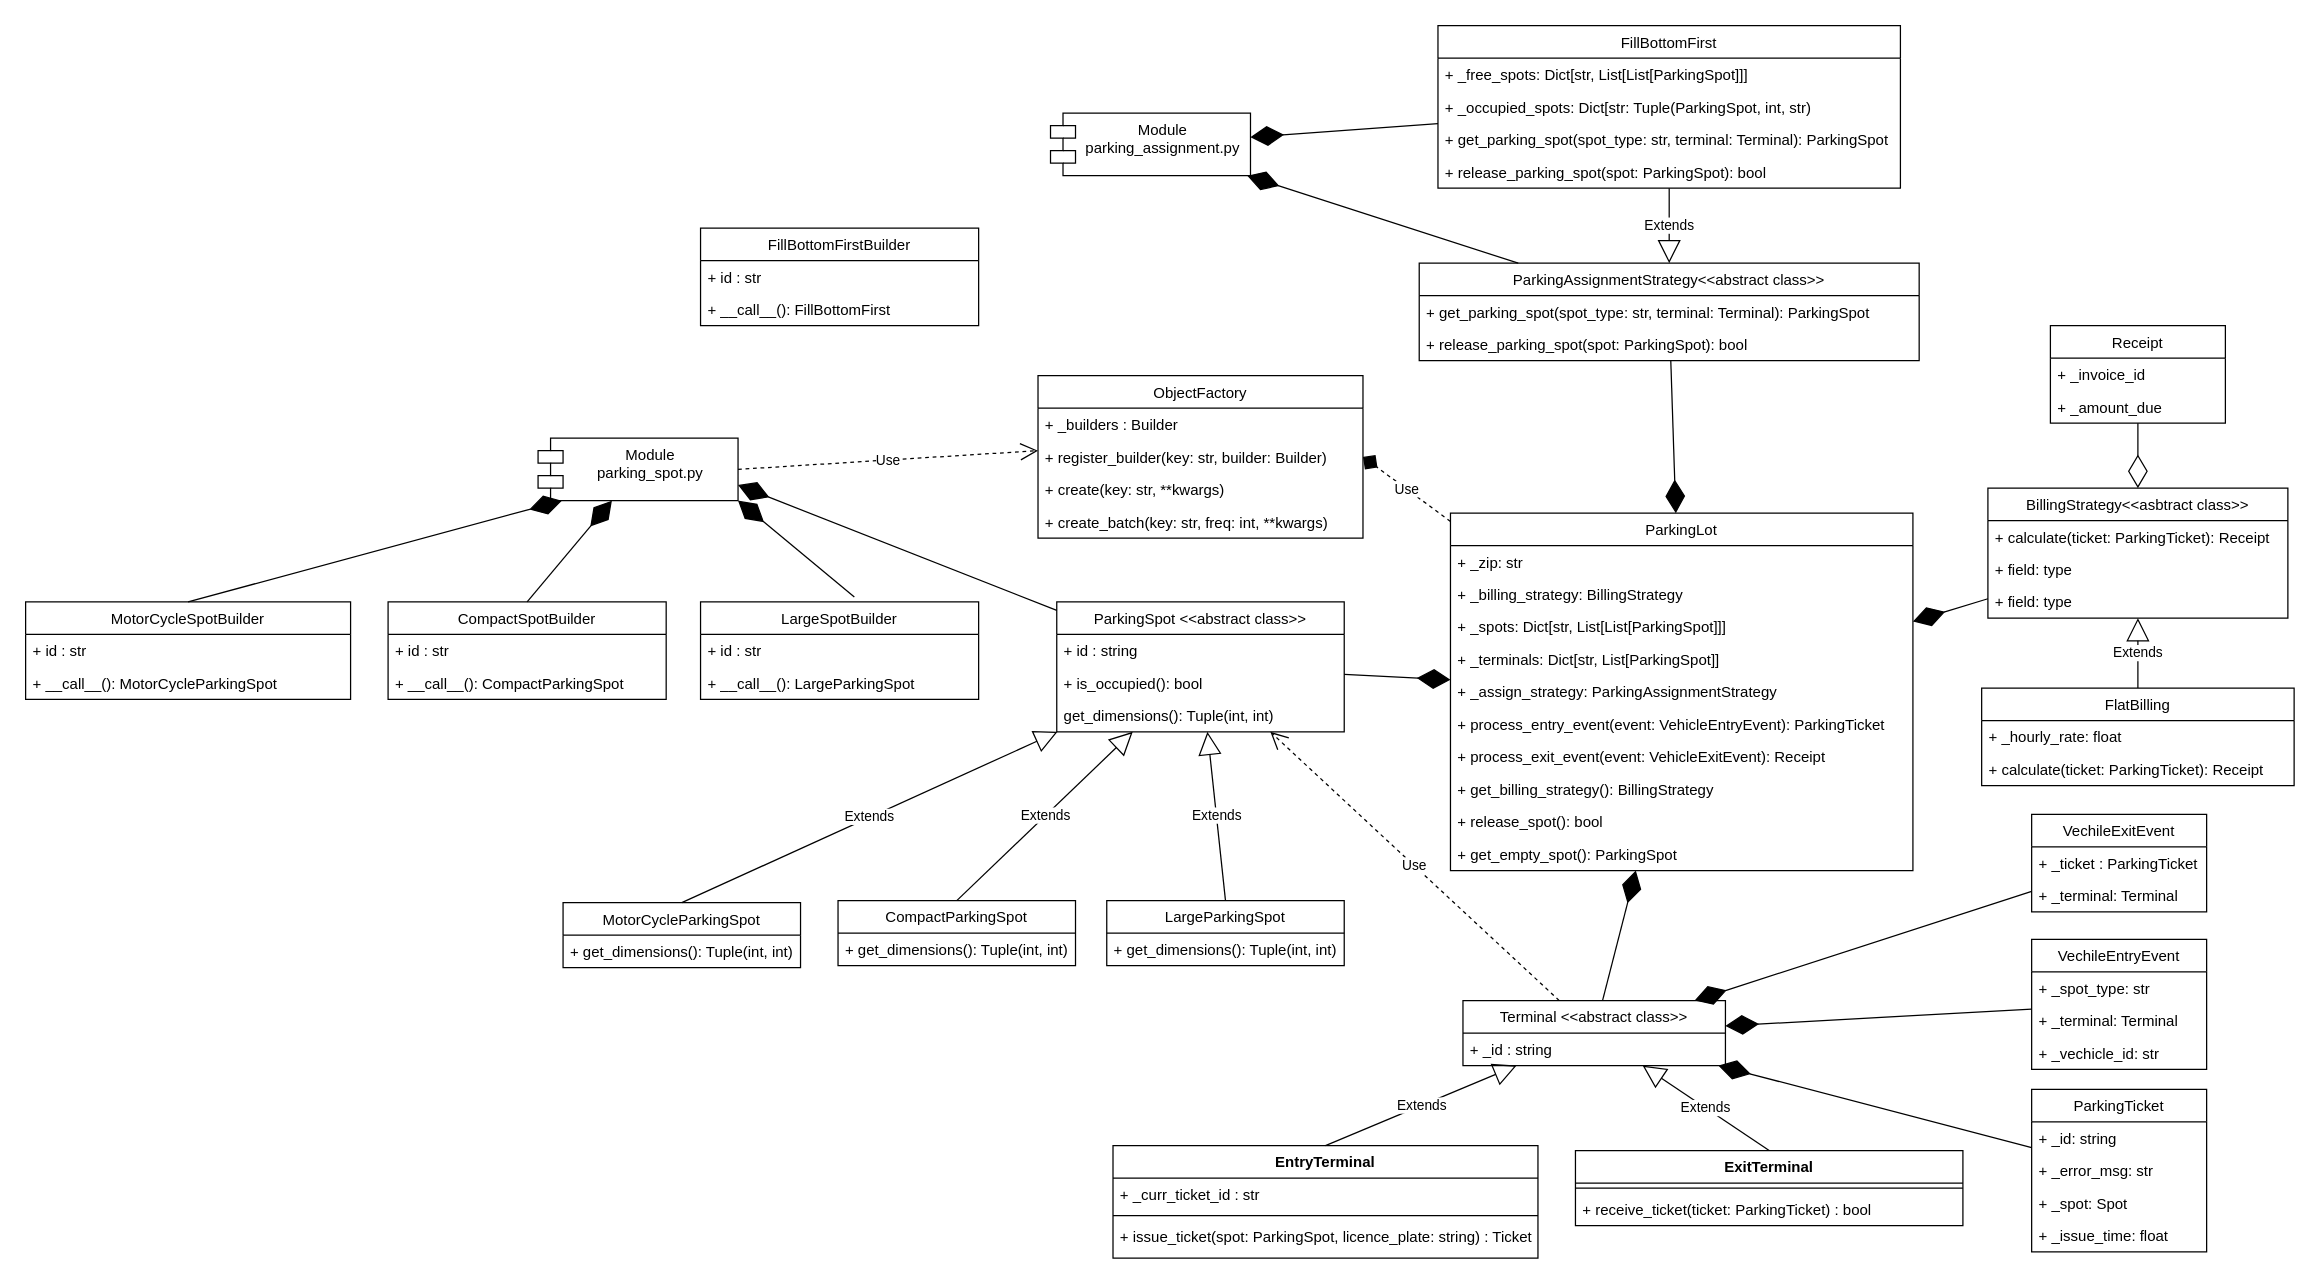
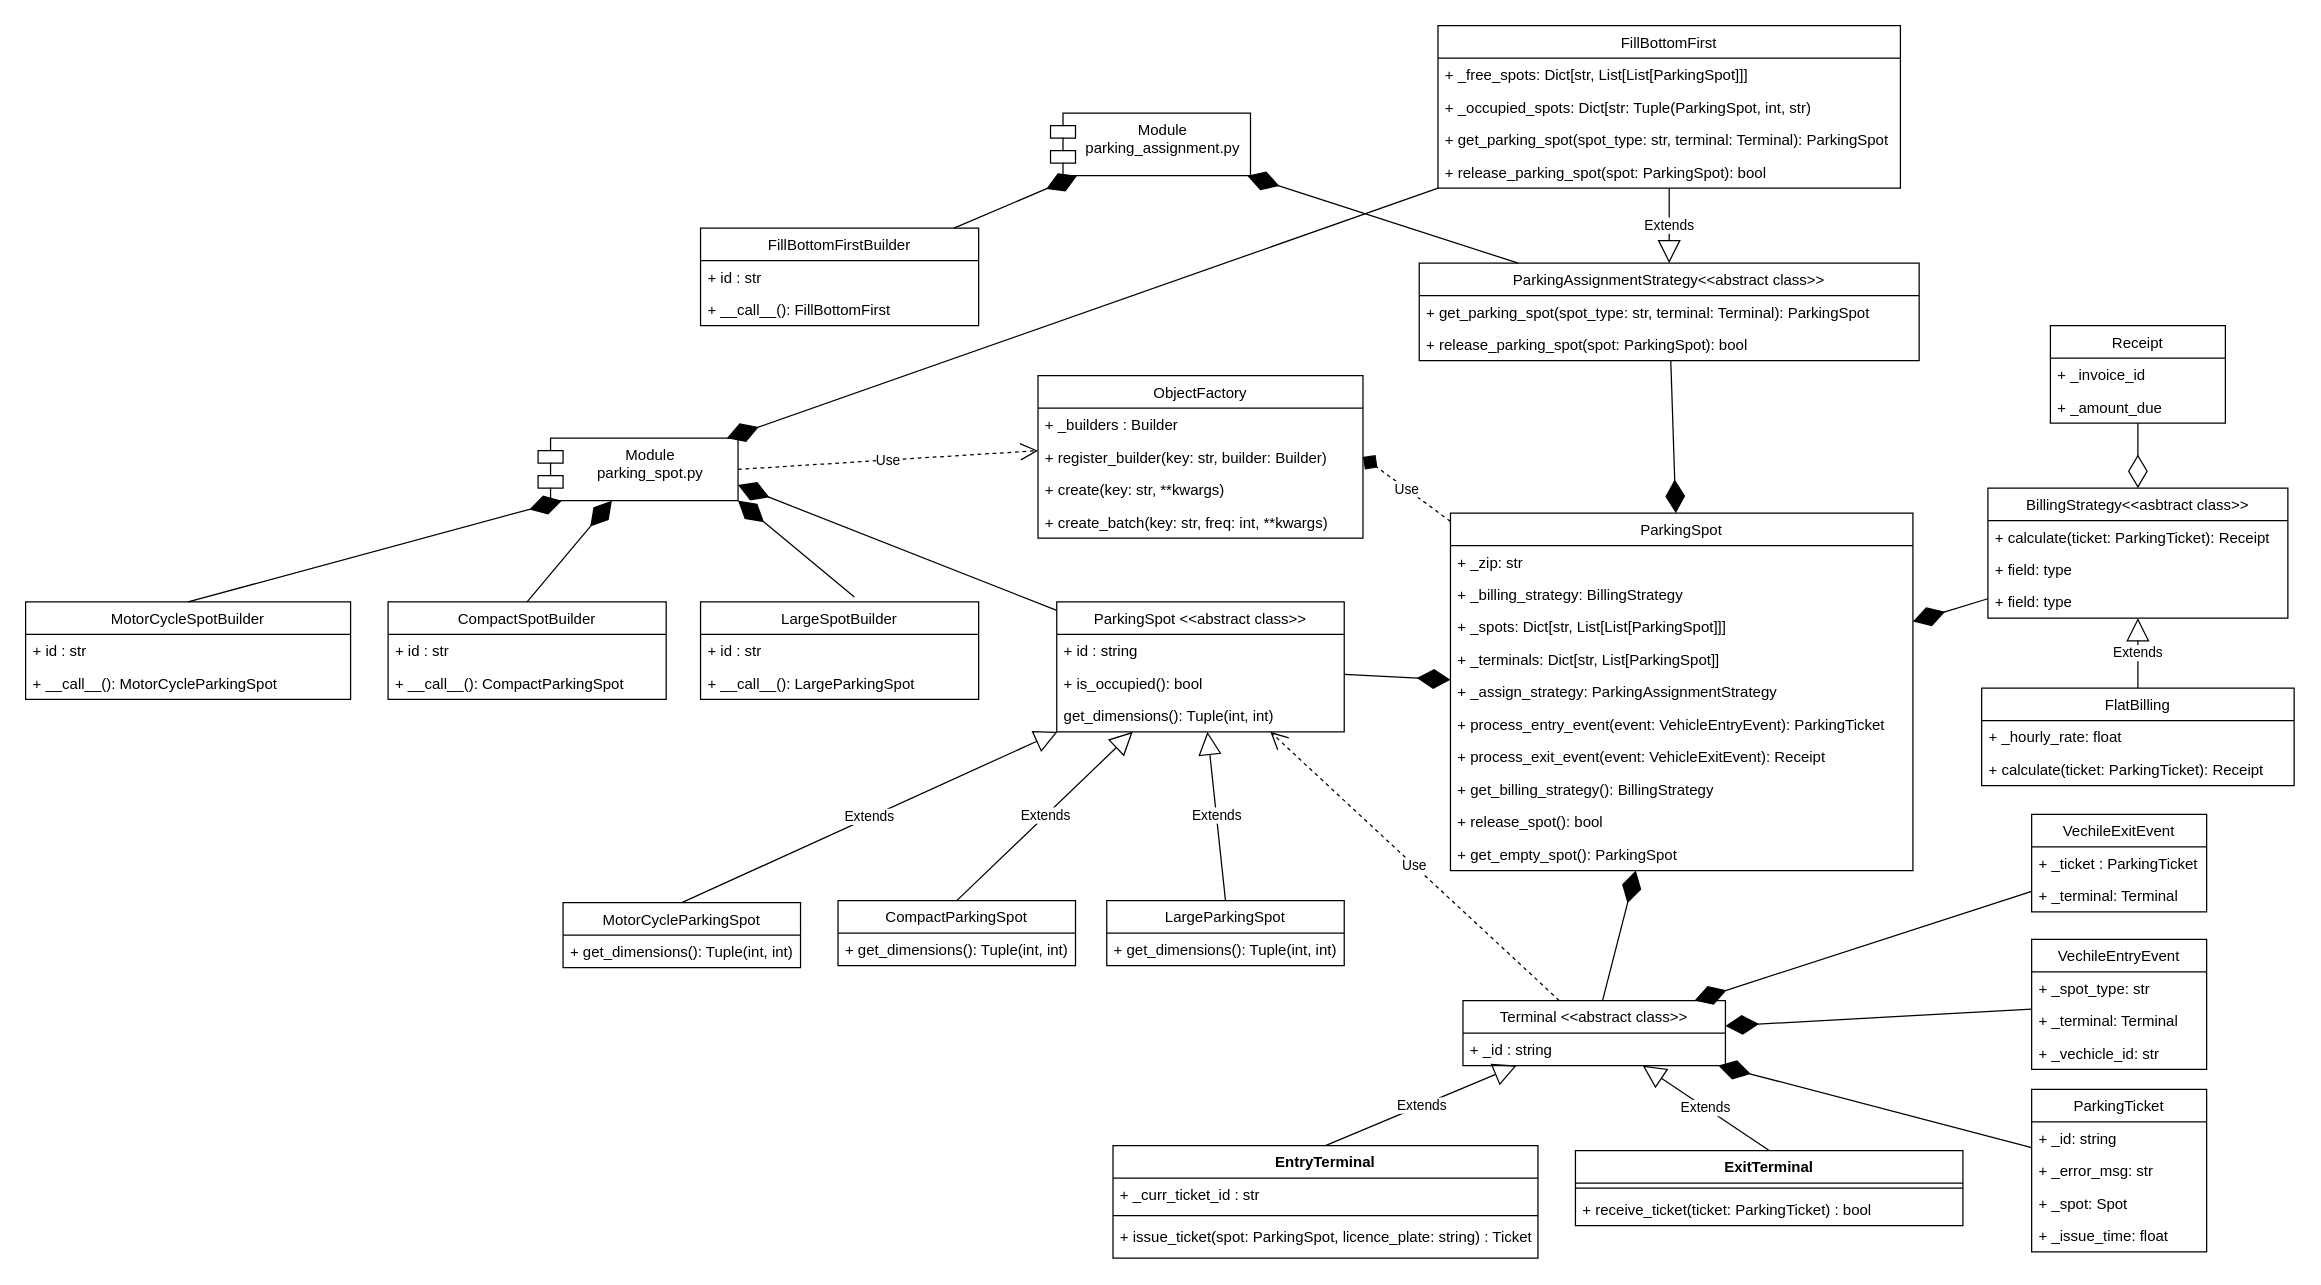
(1361, 129) -> (1098, 308)
none -> (1003, 207)
(1681, 530) -> (1681, 530)
